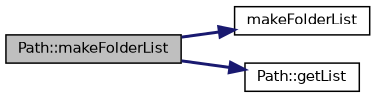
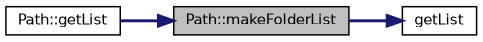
(302, 21) -> (439, 21)
(206, 64) -> (139, 21)
